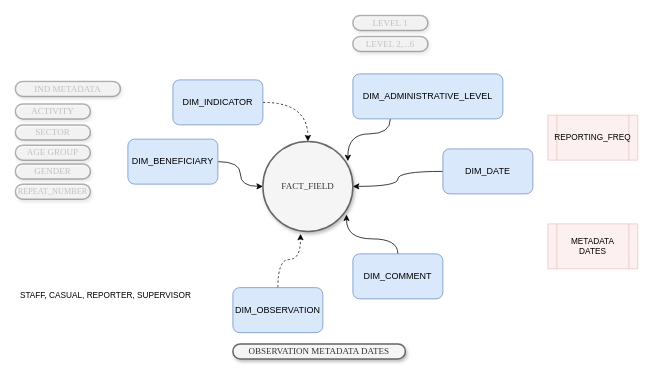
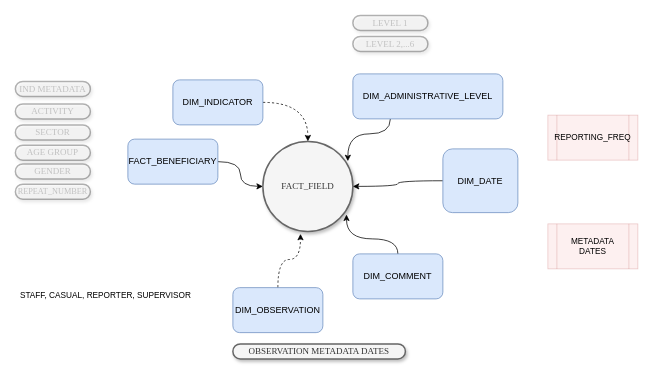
(68, 89) -> (53, 89)
(173, 162) -> (173, 162)
(488, 171) -> (480, 181)
